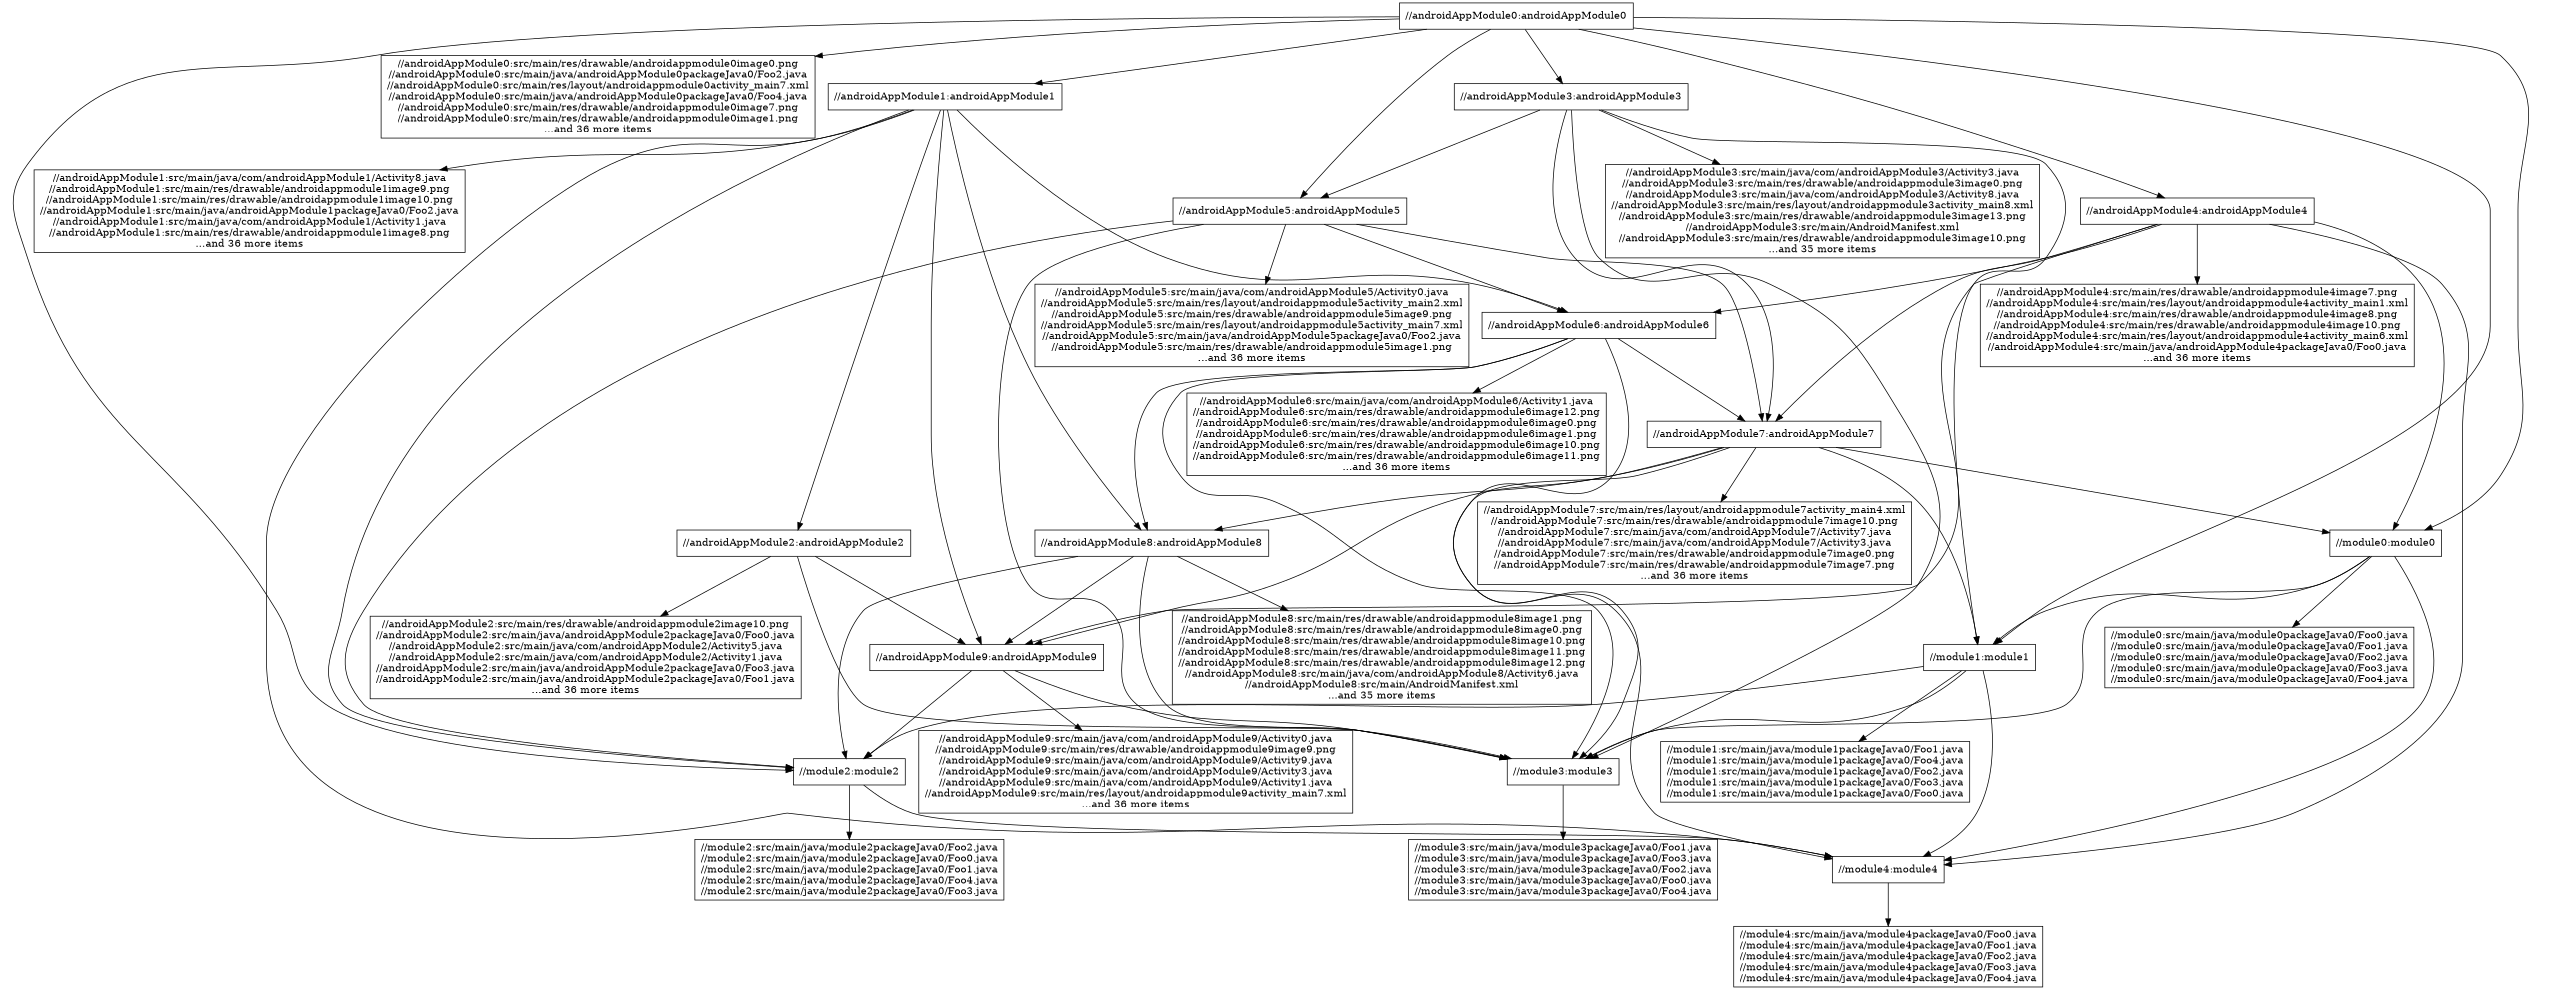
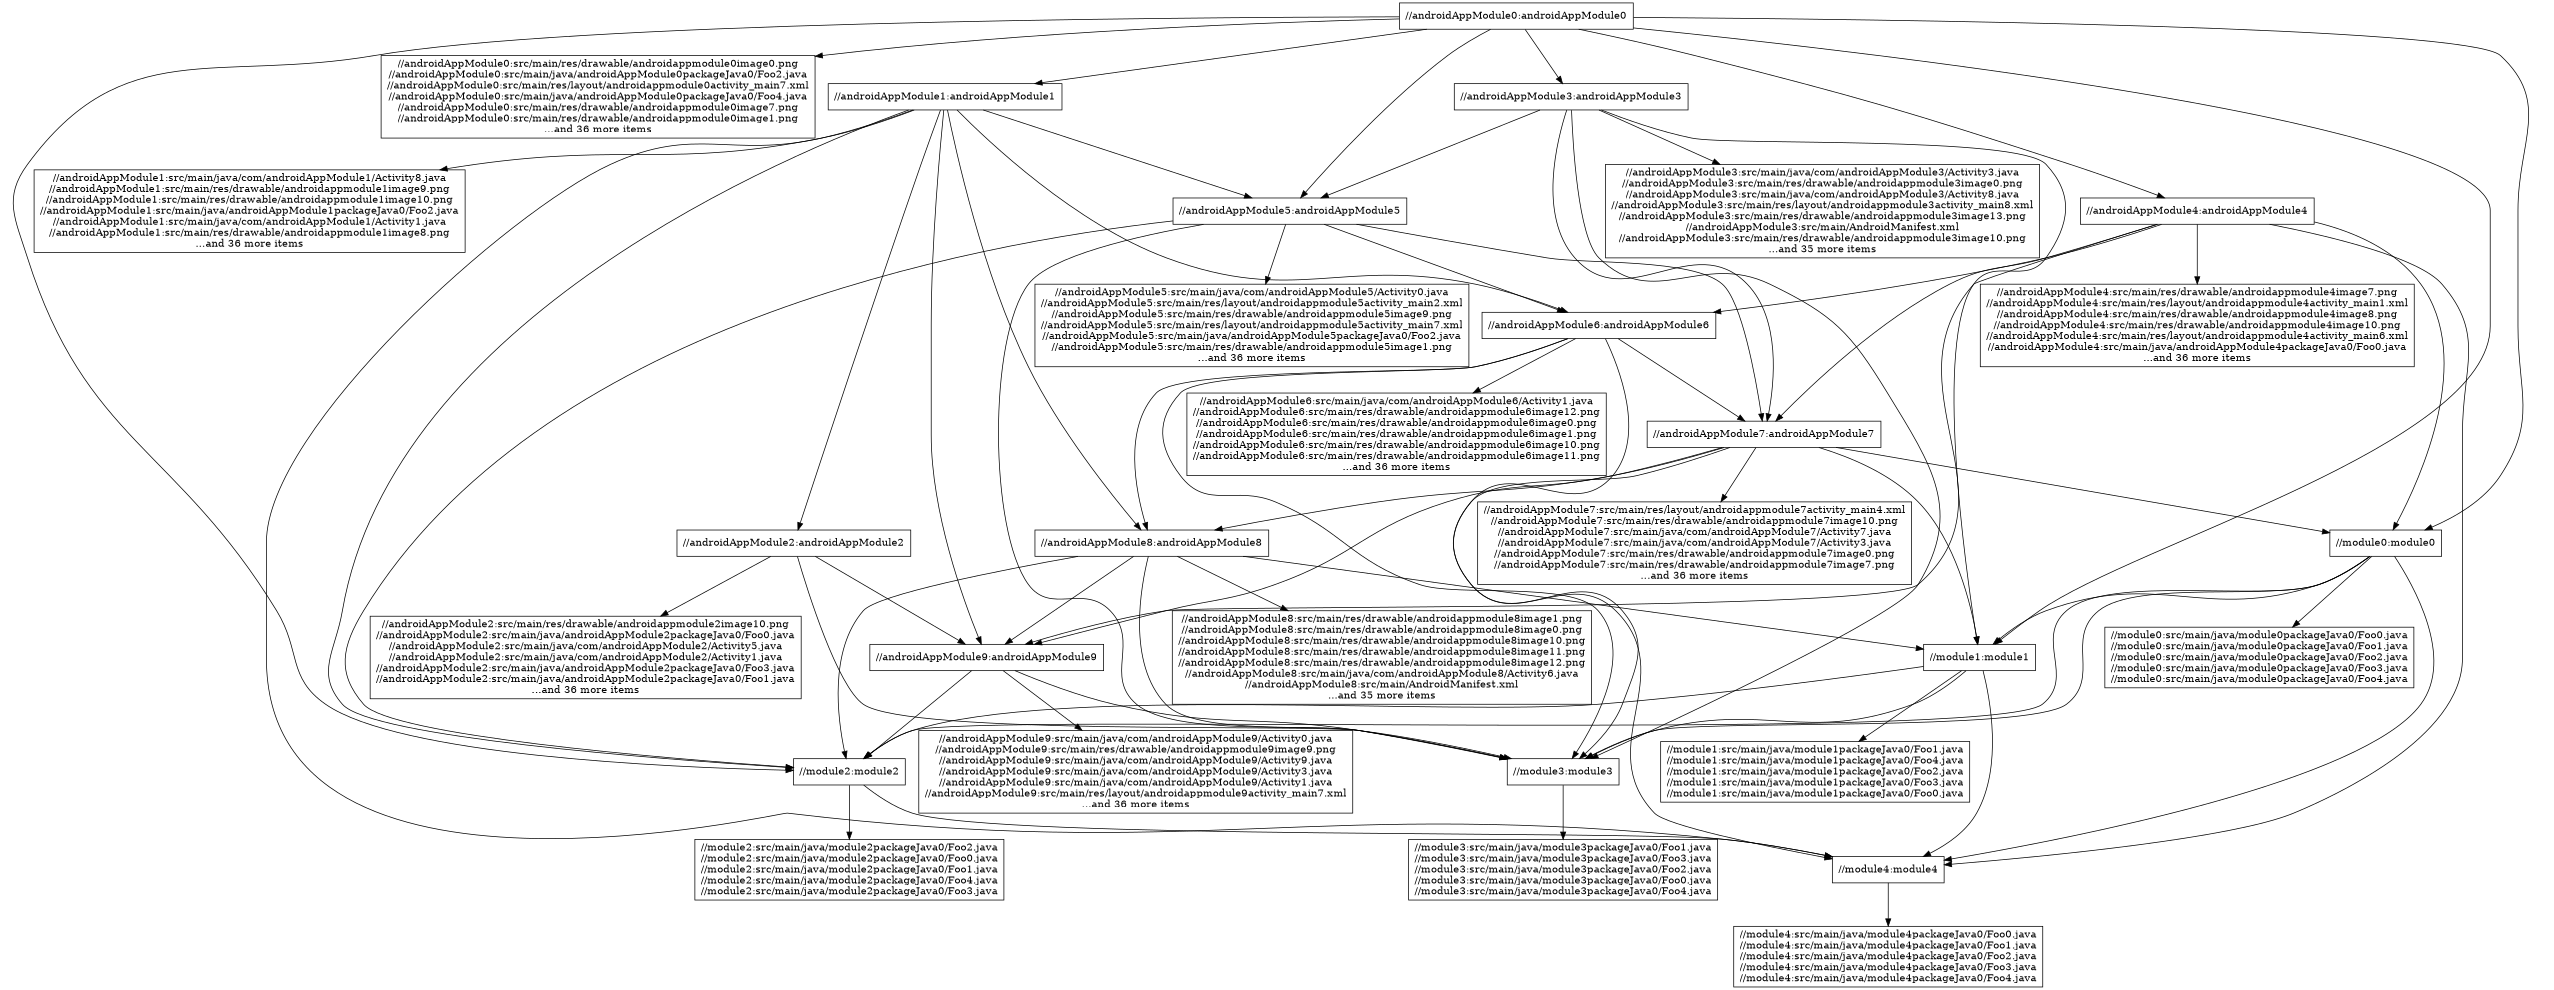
none -> (1114, 153)
none -> (1563, 600)
none -> (1622, 725)
